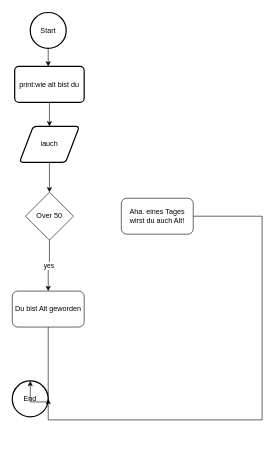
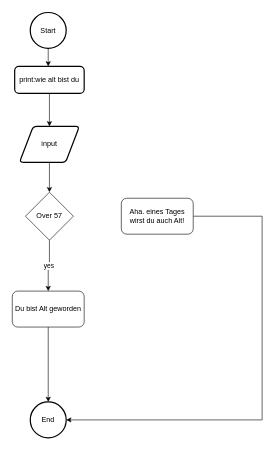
(50, 84) -> (50, 80)
(50, 144) -> (50, 144)
(50, 216) -> (50, 216)
(30, 399) -> (48, 420)
